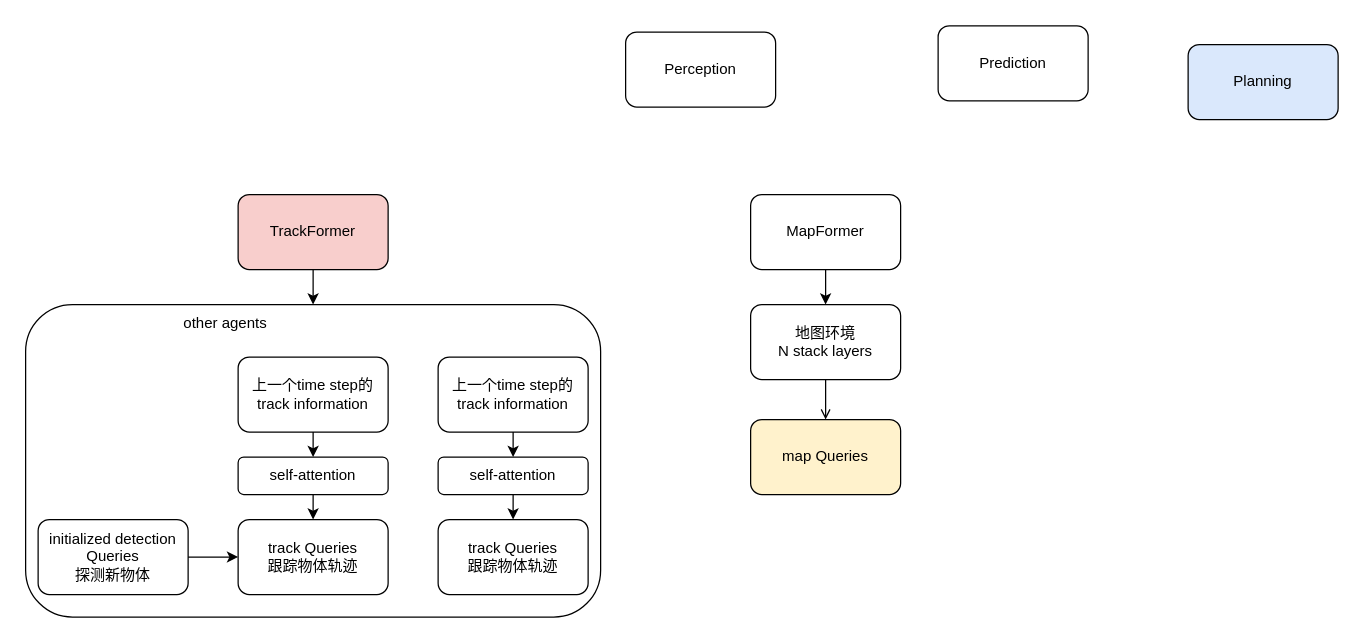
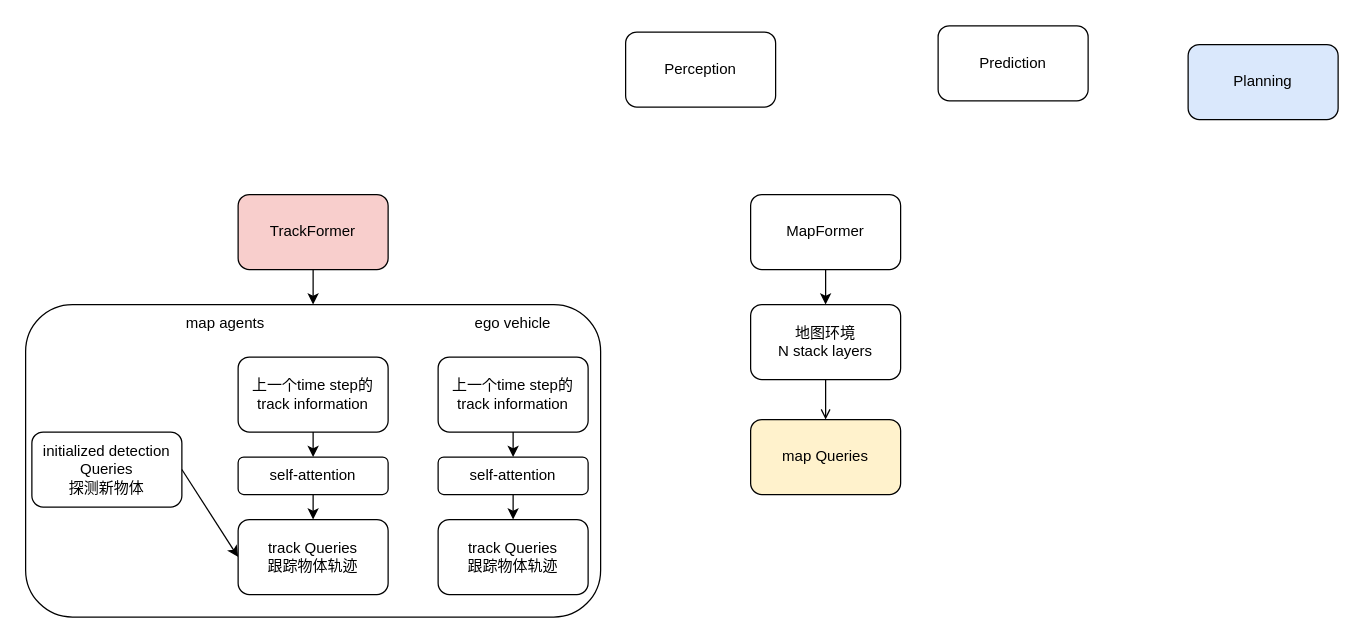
(226, 323) -> (226, 323)
none -> (513, 323)
(113, 557) -> (107, 469)
